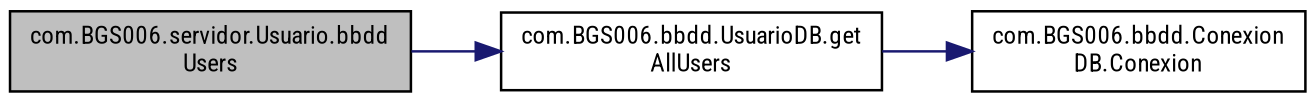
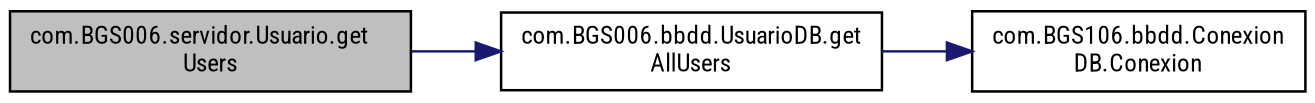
(210, 51) -> (210, 51)
(1139, 51) -> (1139, 51)
